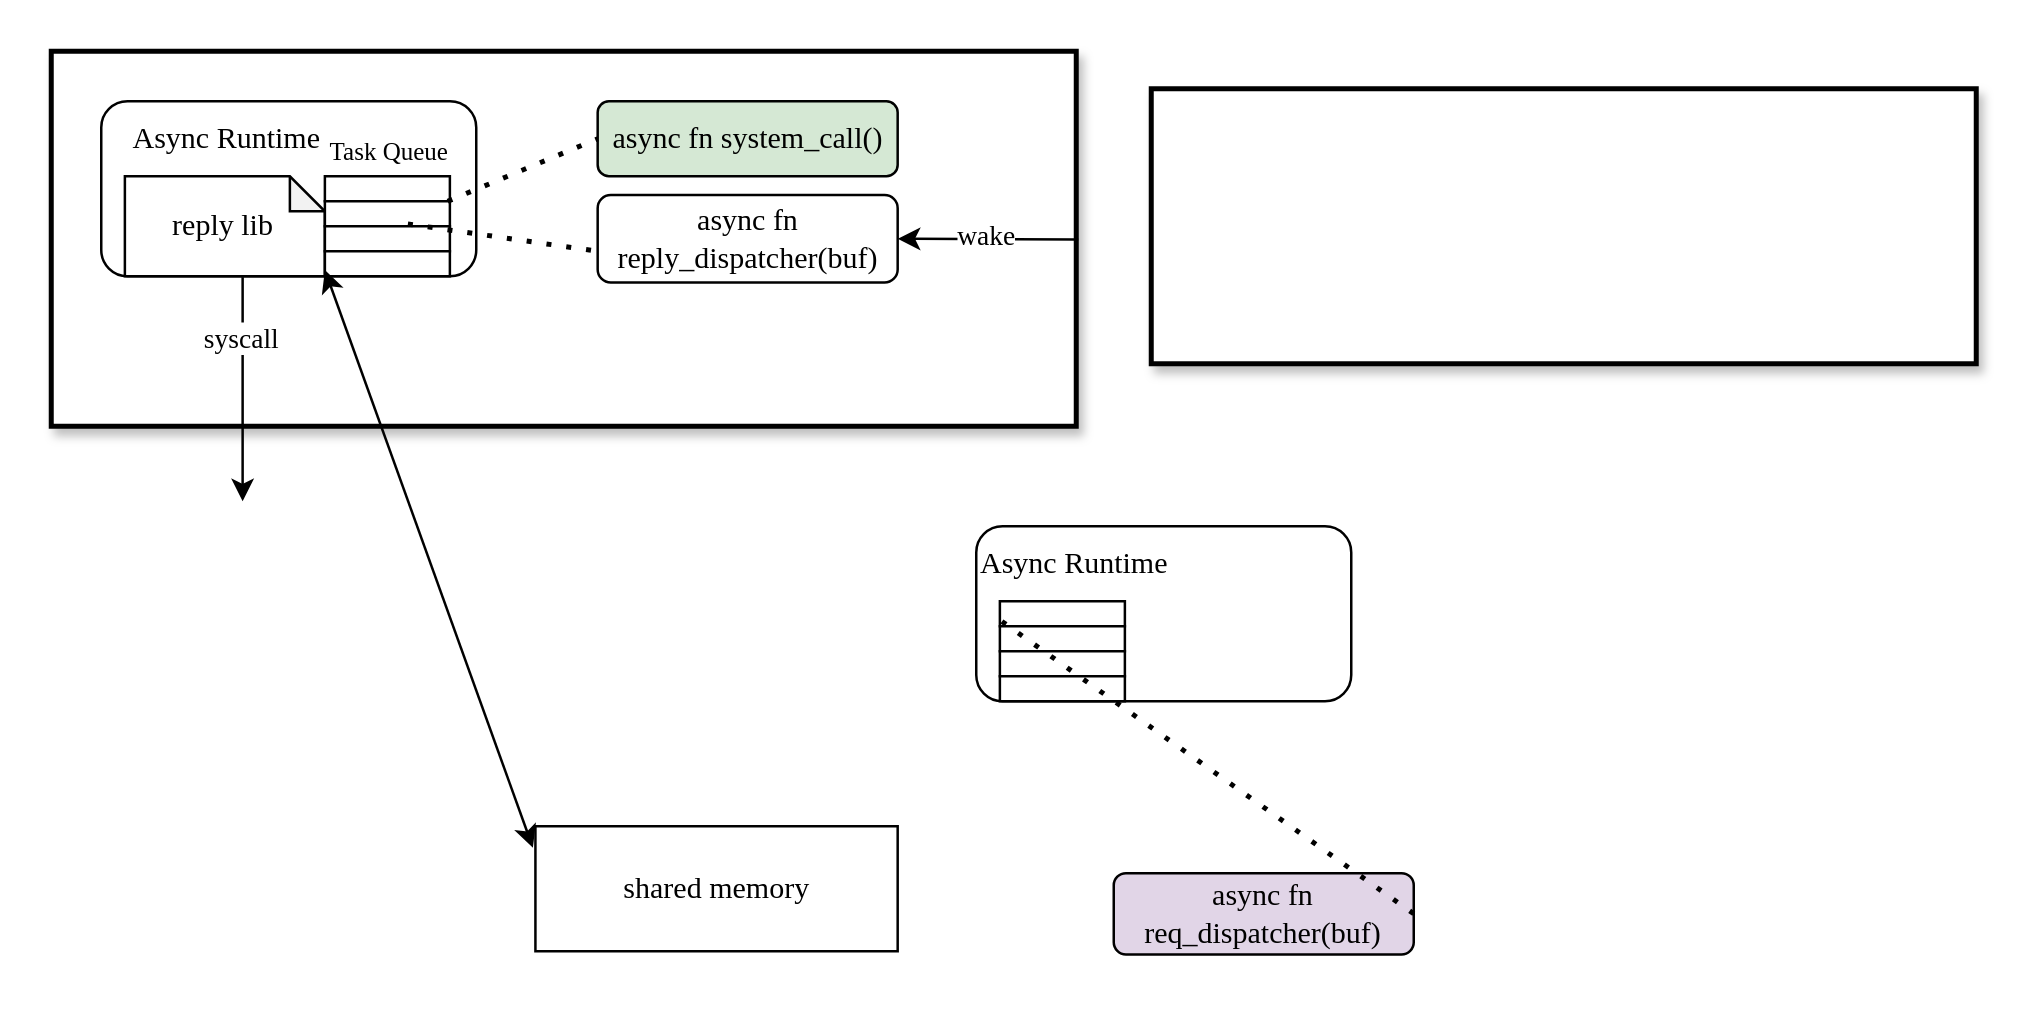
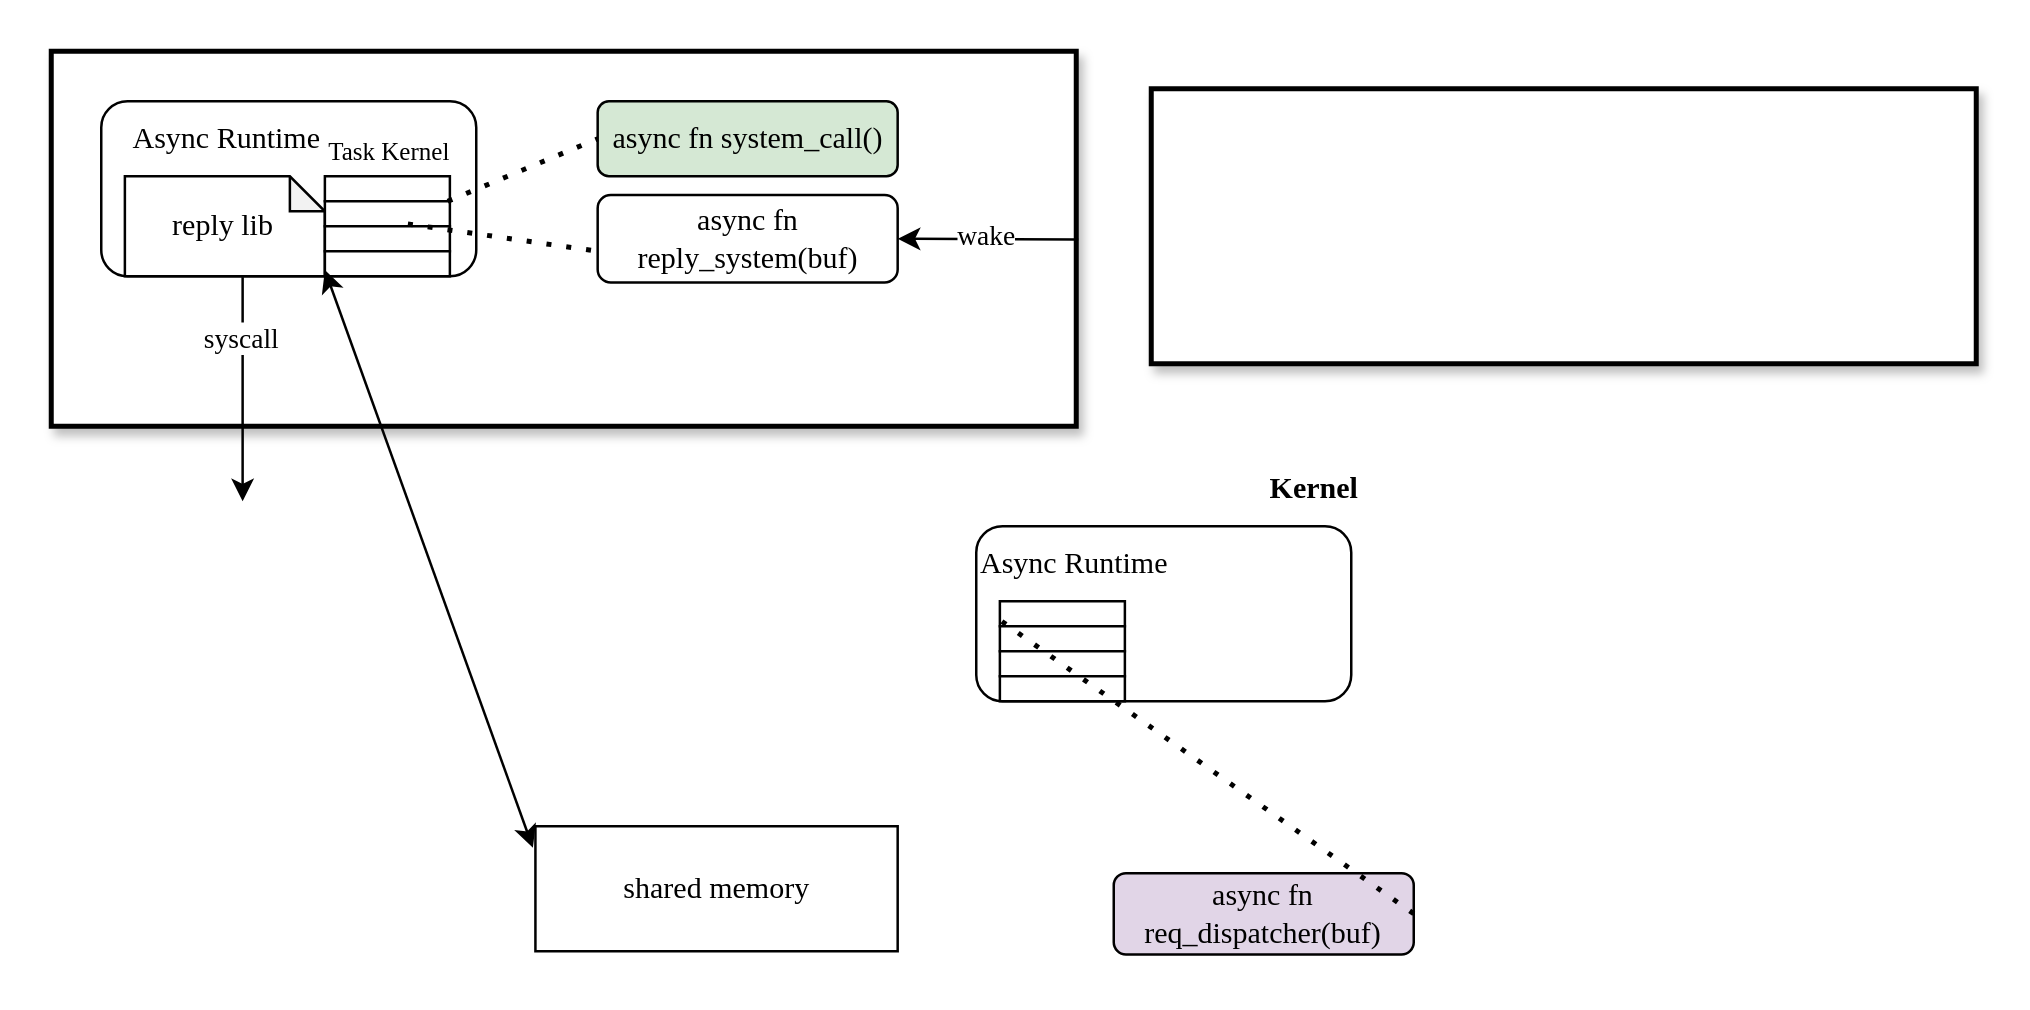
(390, 151) -> (390, 151)
(749, 239) -> (749, 239)
none -> (1314, 489)
